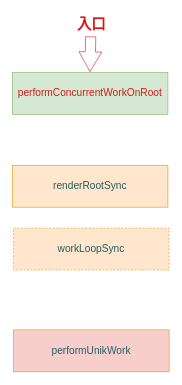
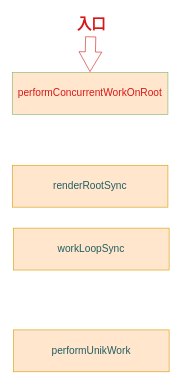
(90, 93) -> (90, 93)
(92, 249) -> (92, 249)
(92, 351) -> (92, 351)
